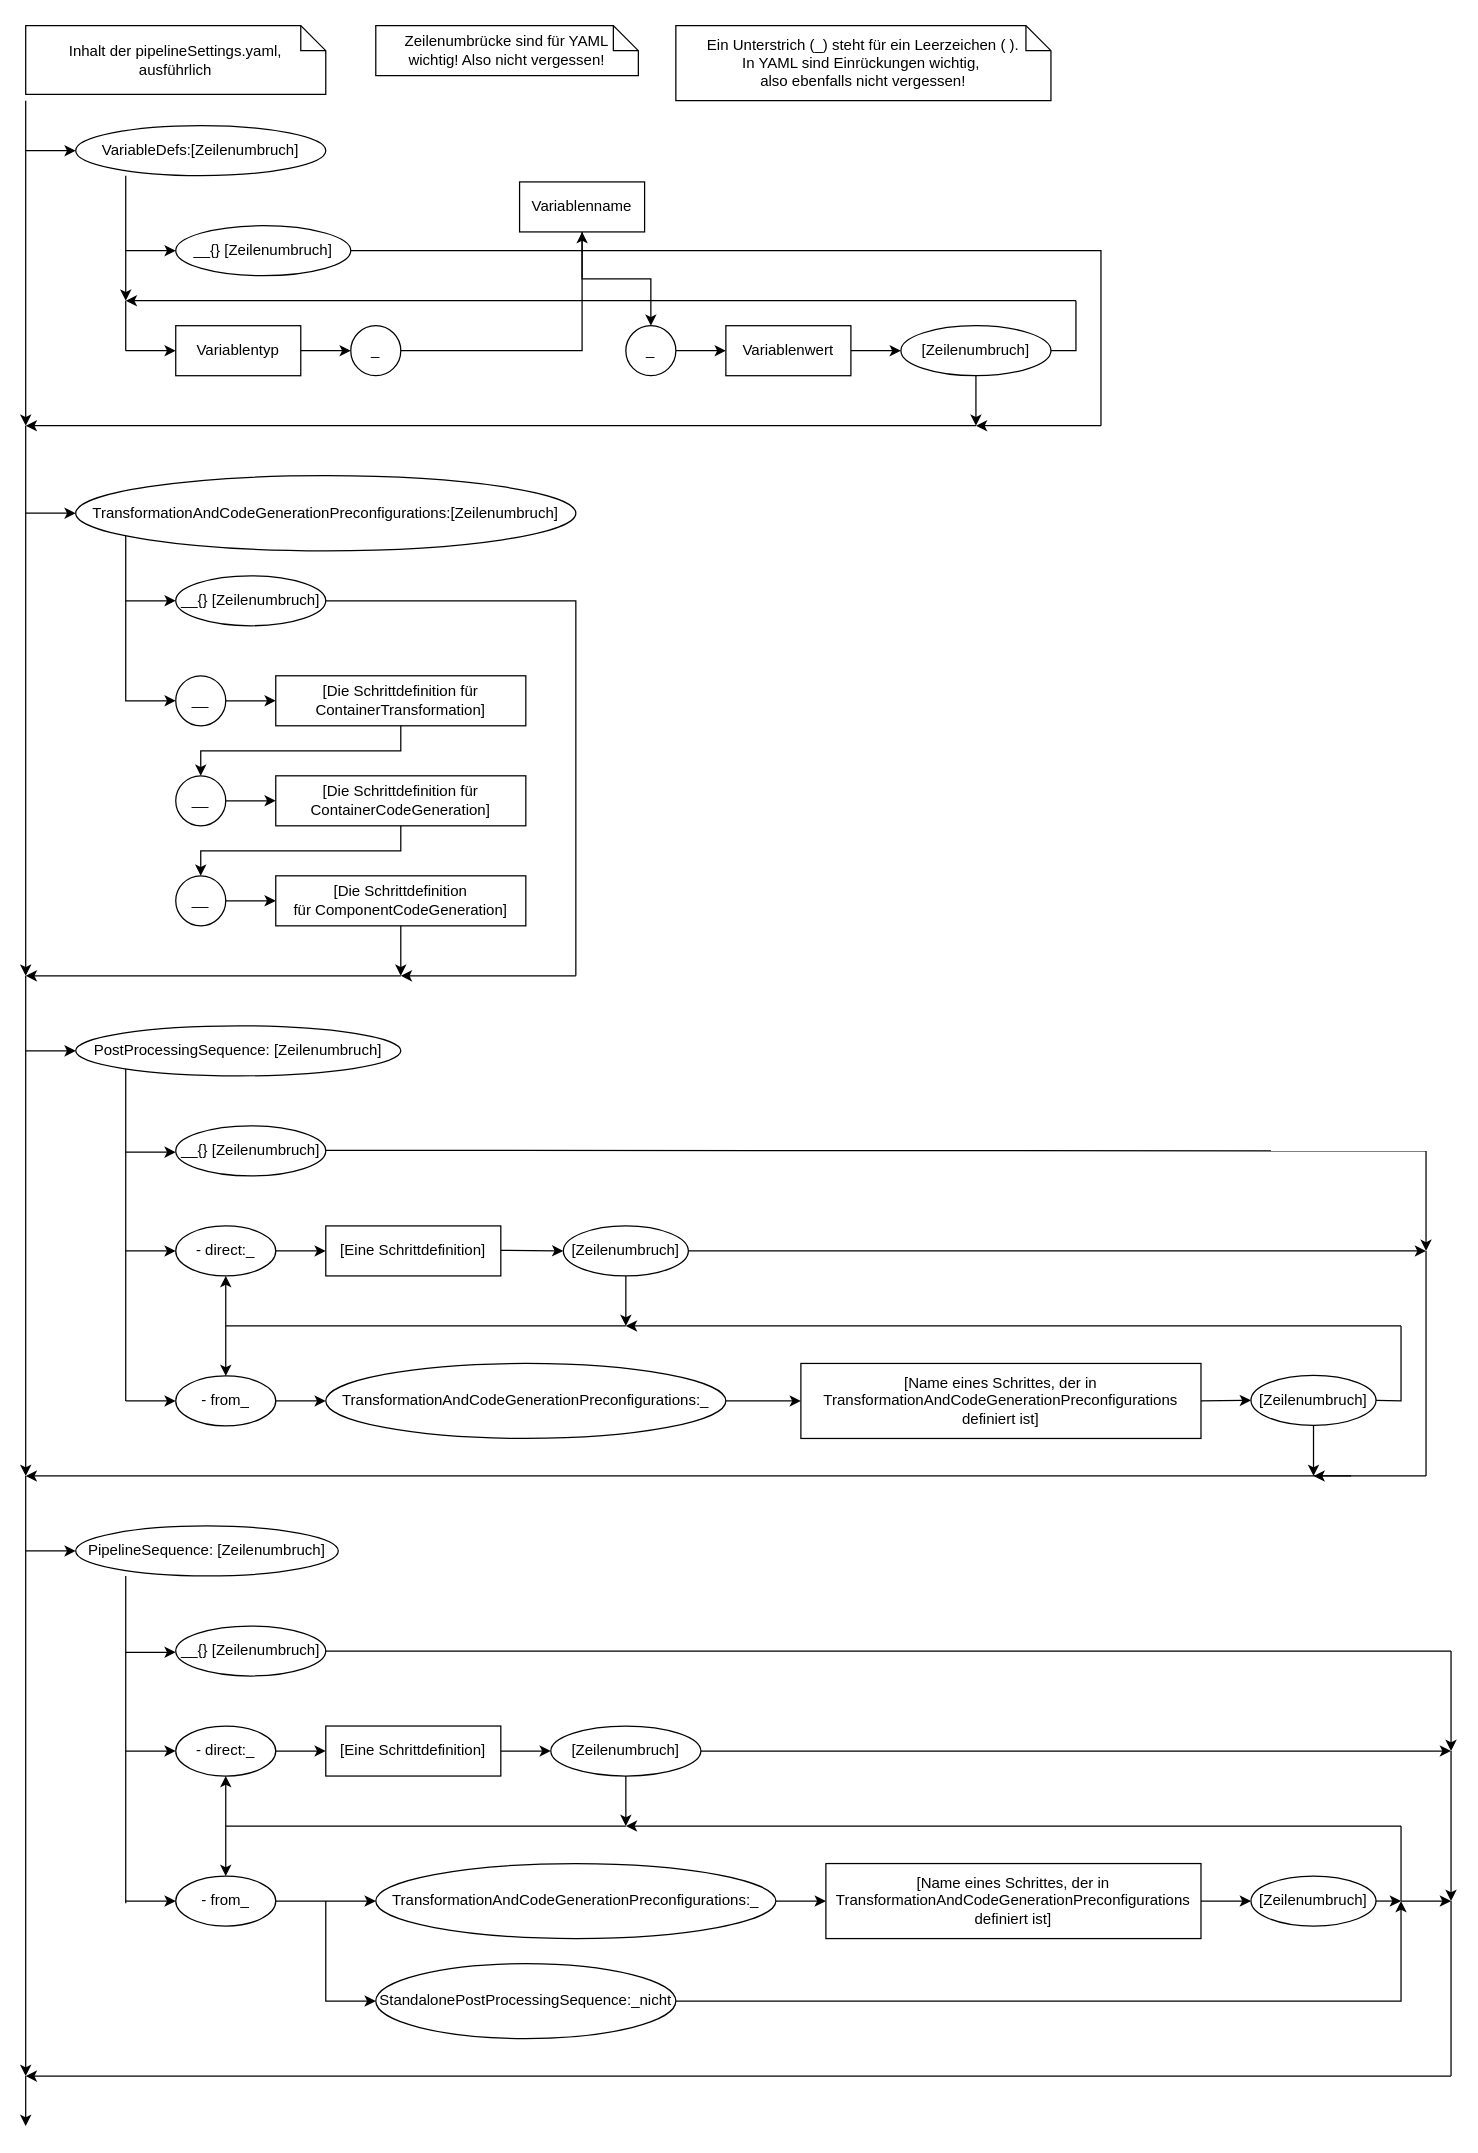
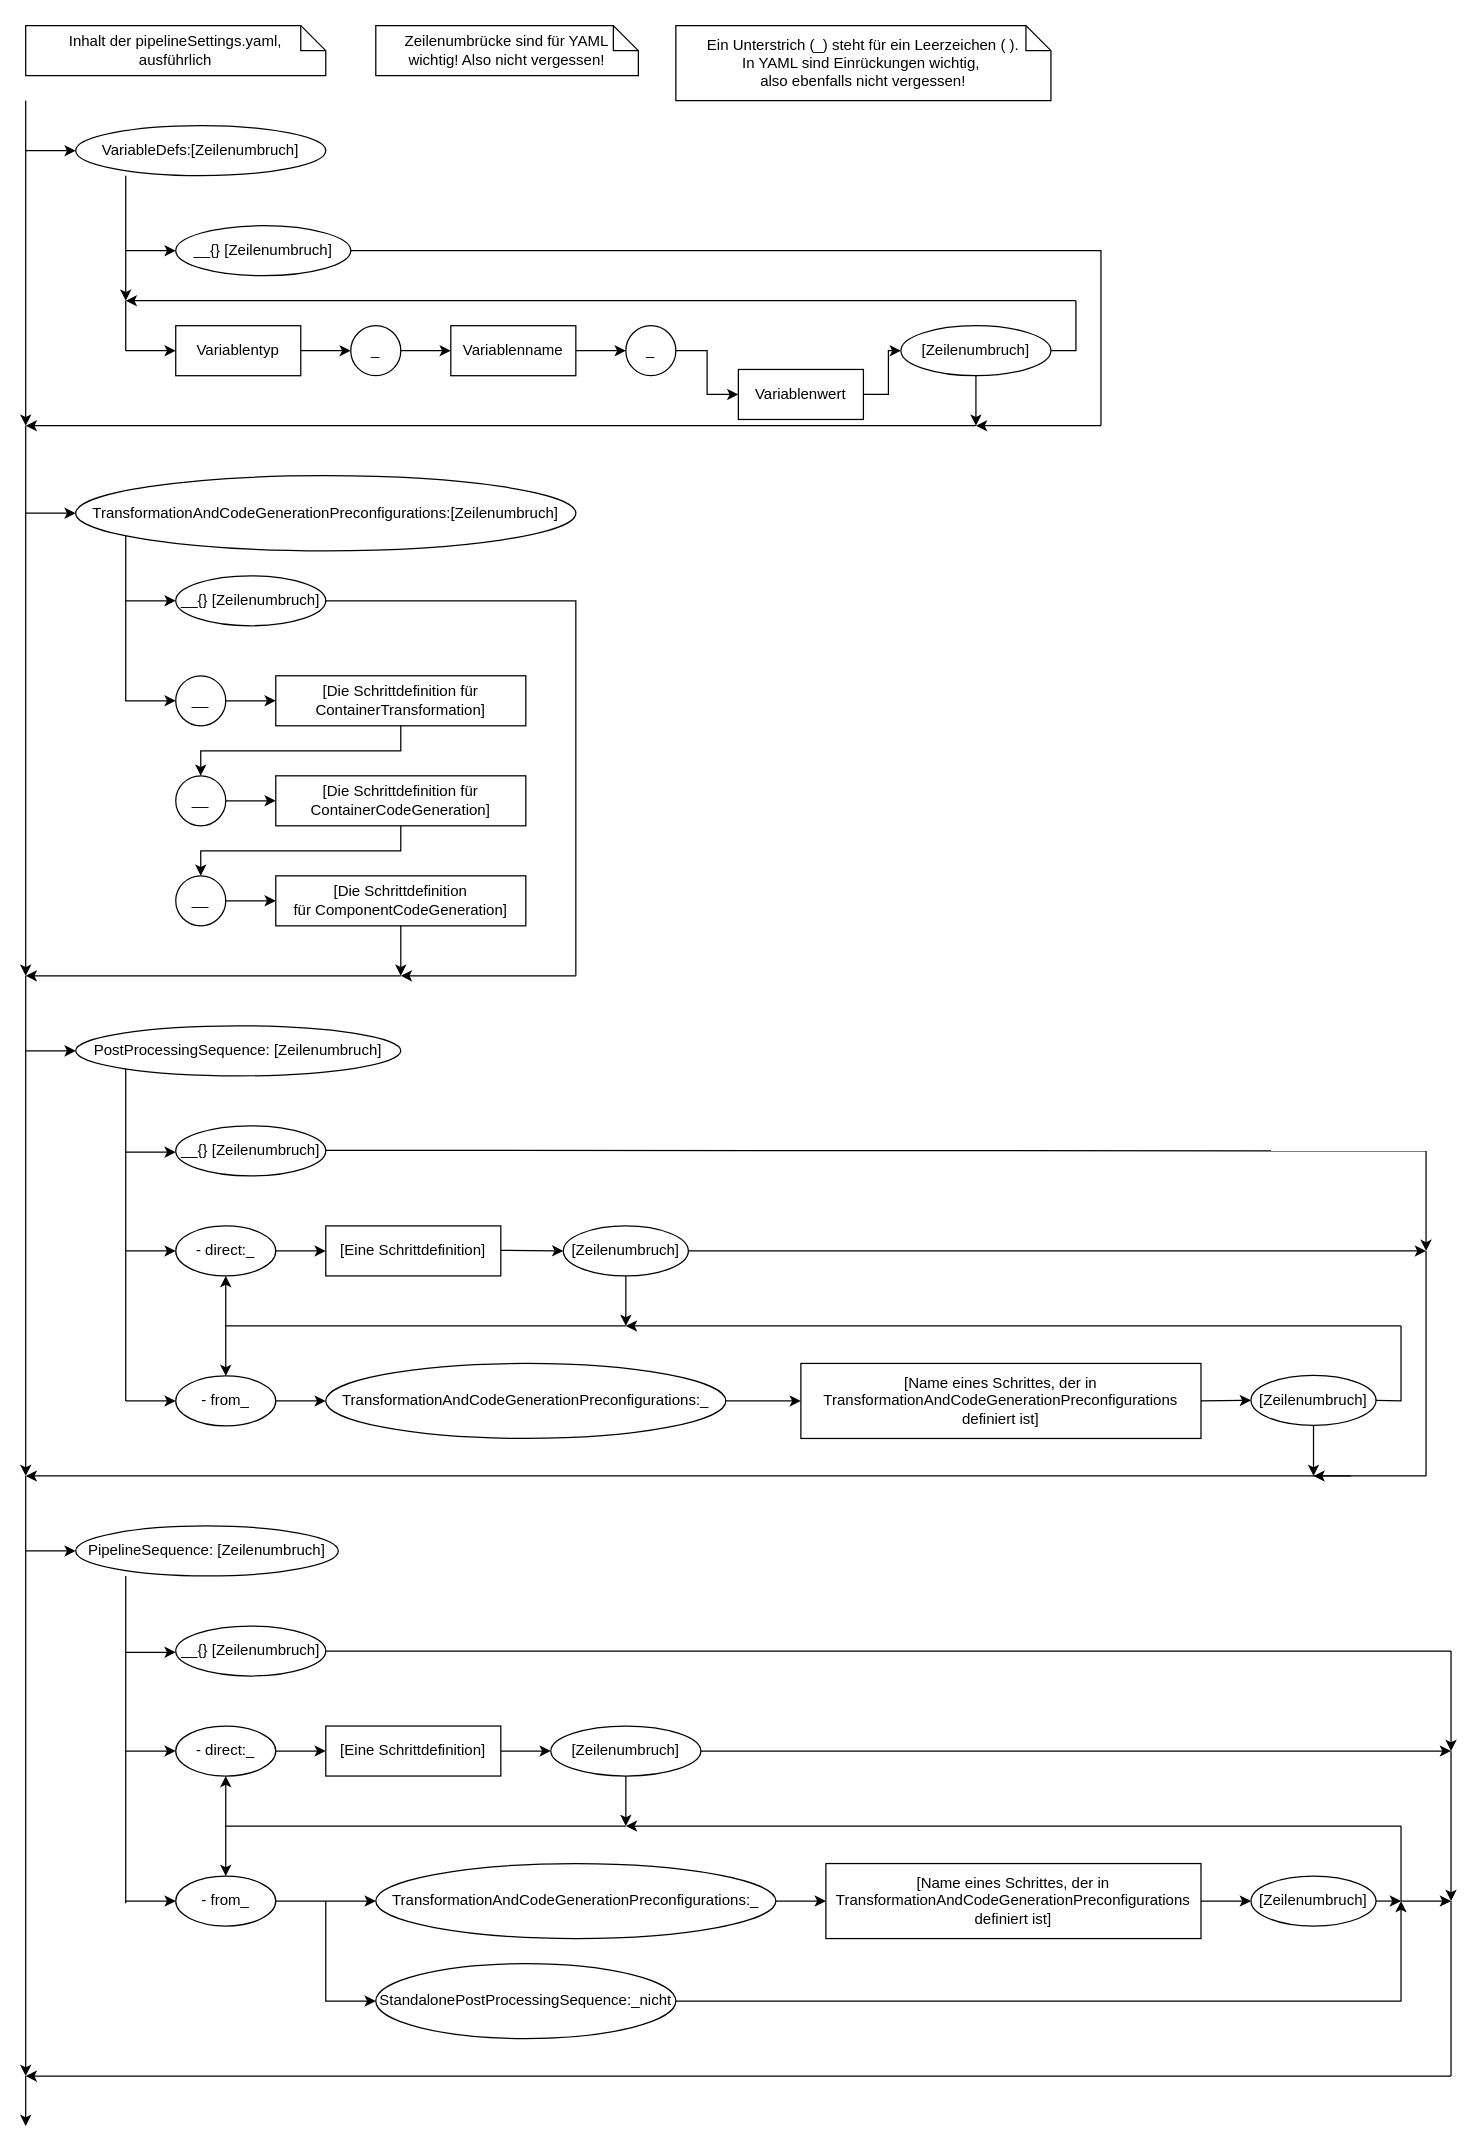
(176, 60) -> (176, 51)
(582, 207) -> (513, 351)
(788, 351) -> (801, 394)
